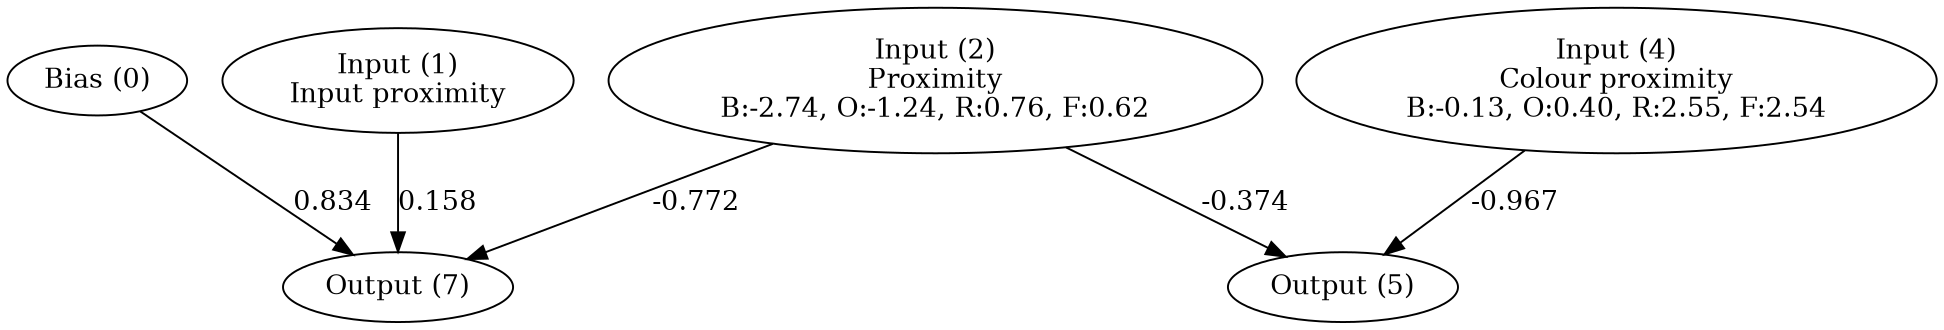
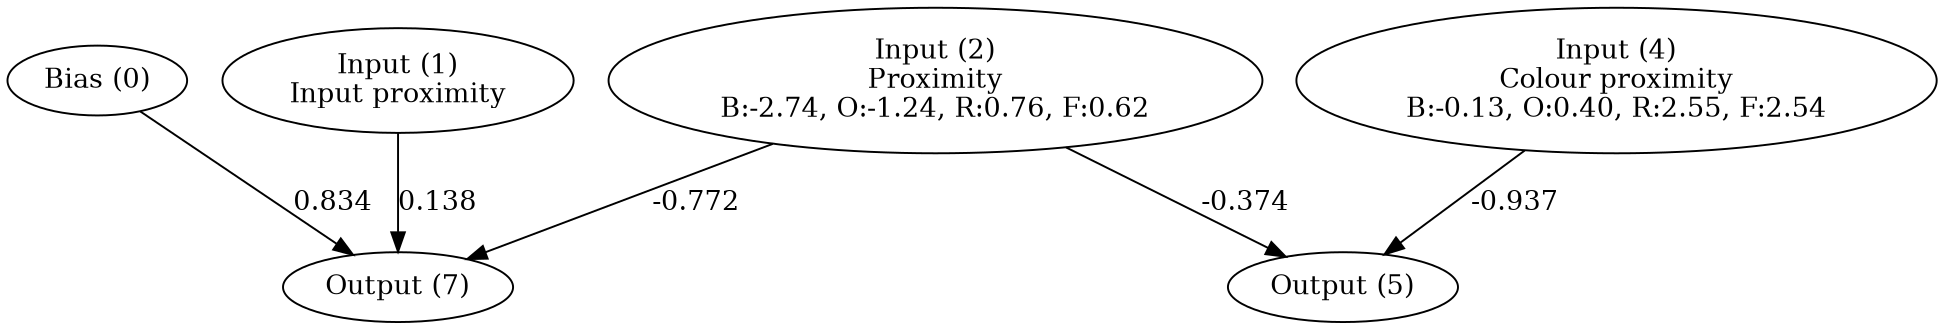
(438, 203) -> (438, 203)
(1516, 203) -> (1516, 203)
